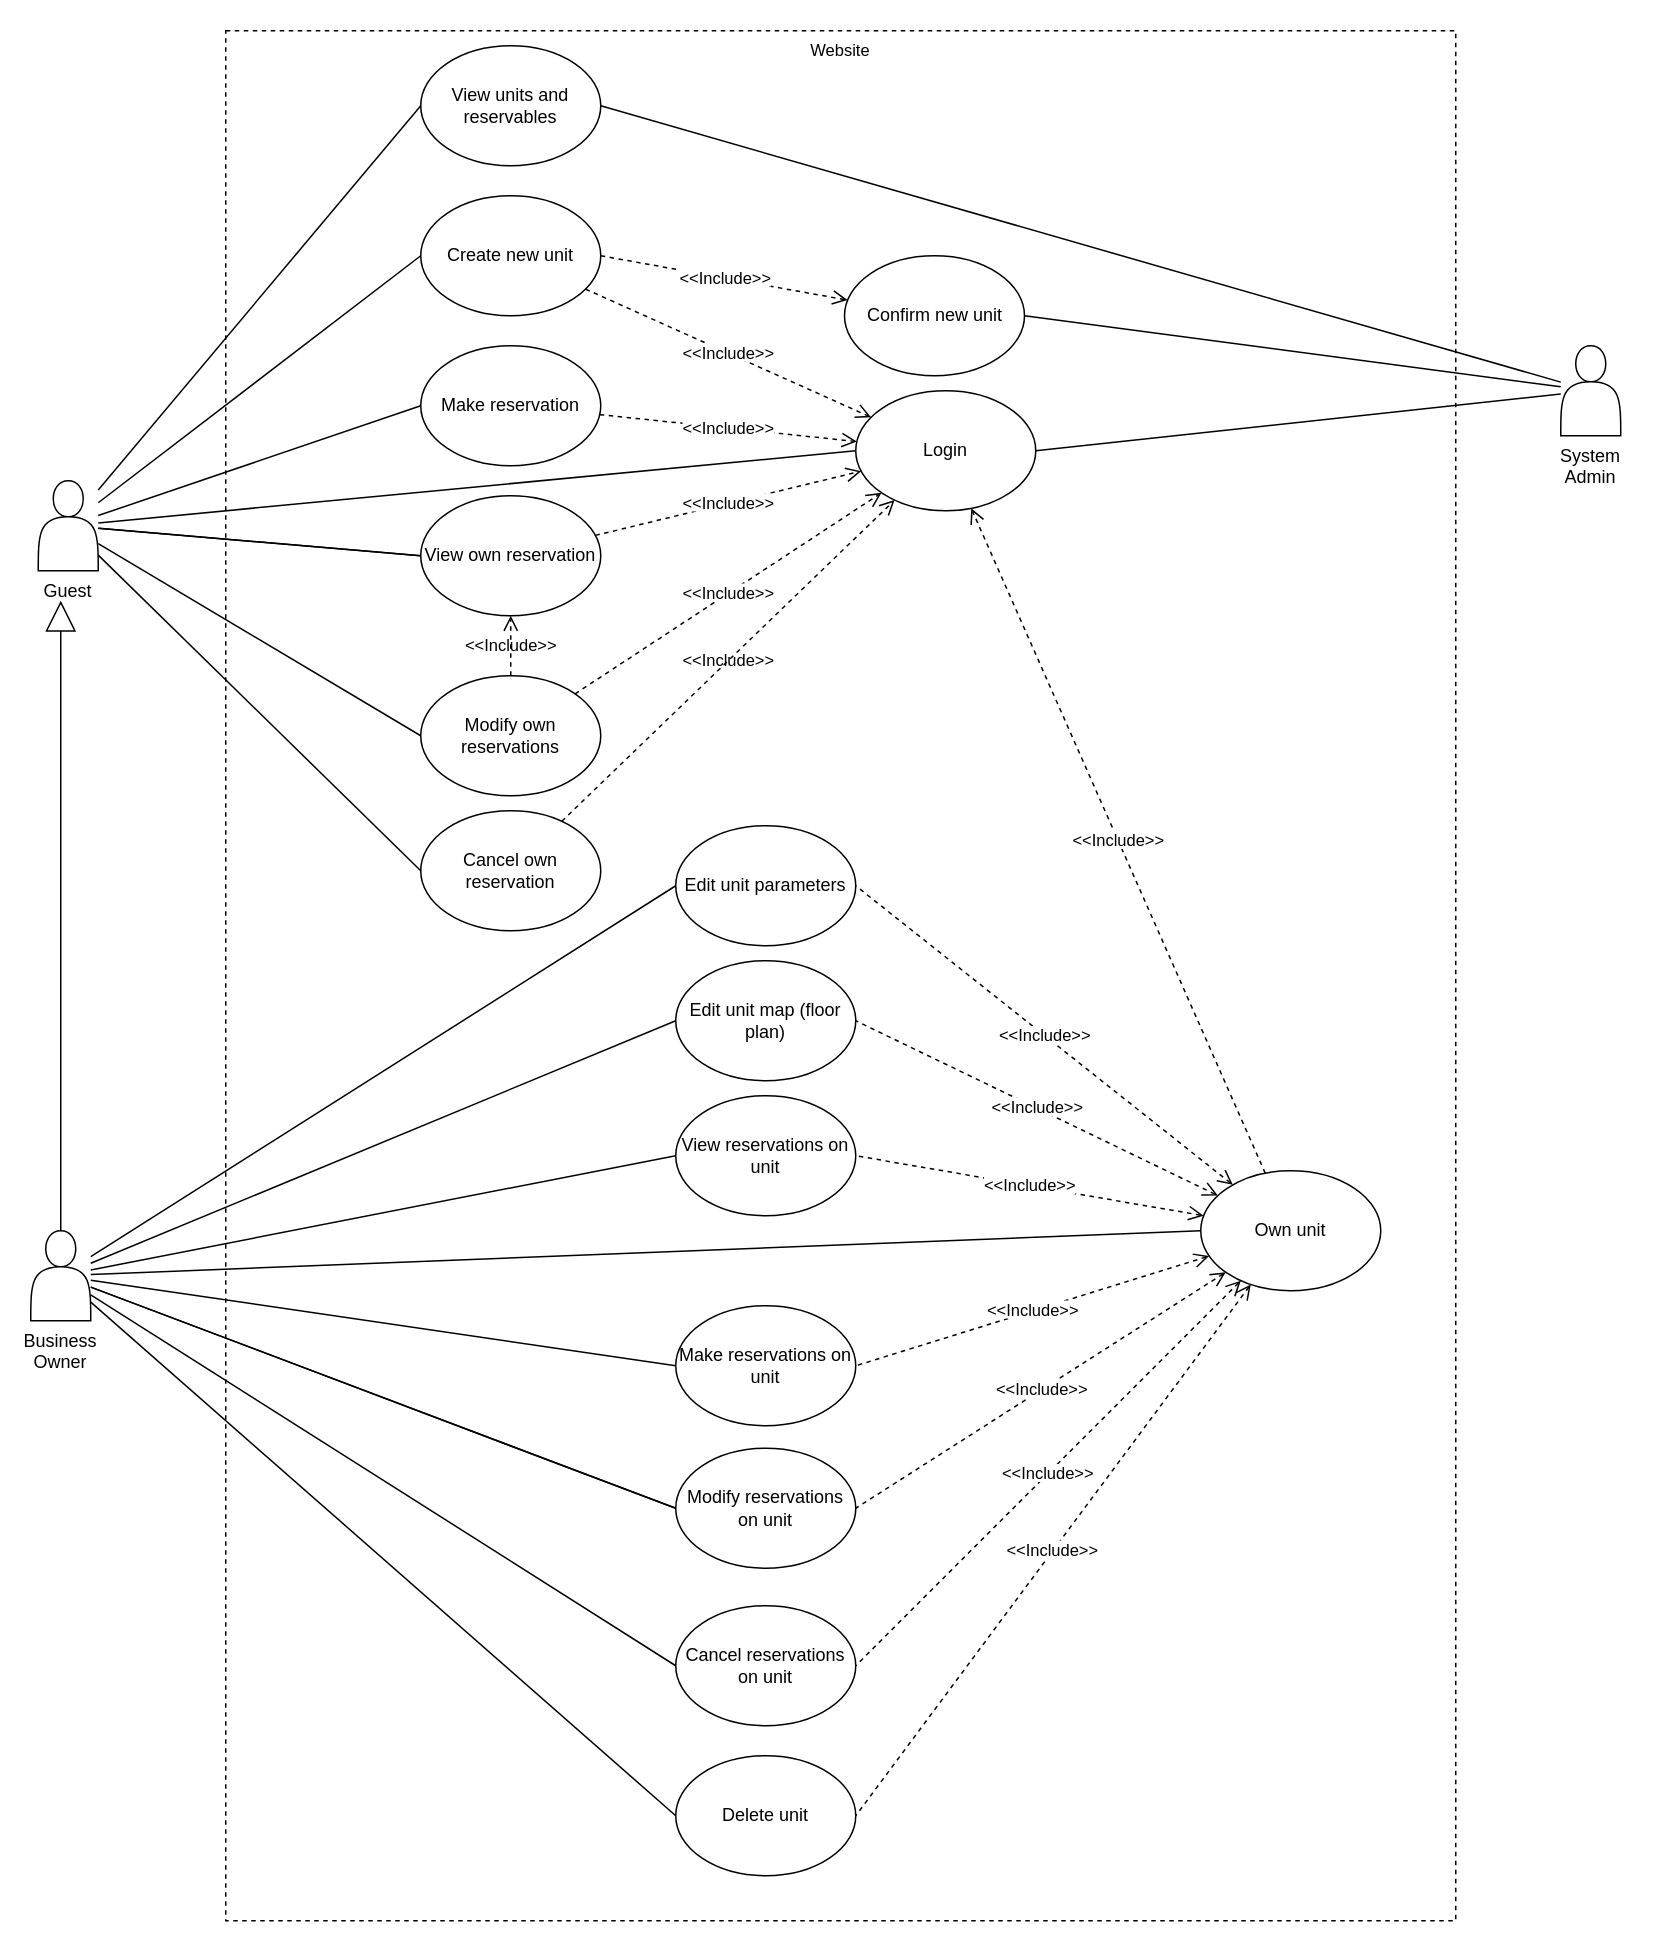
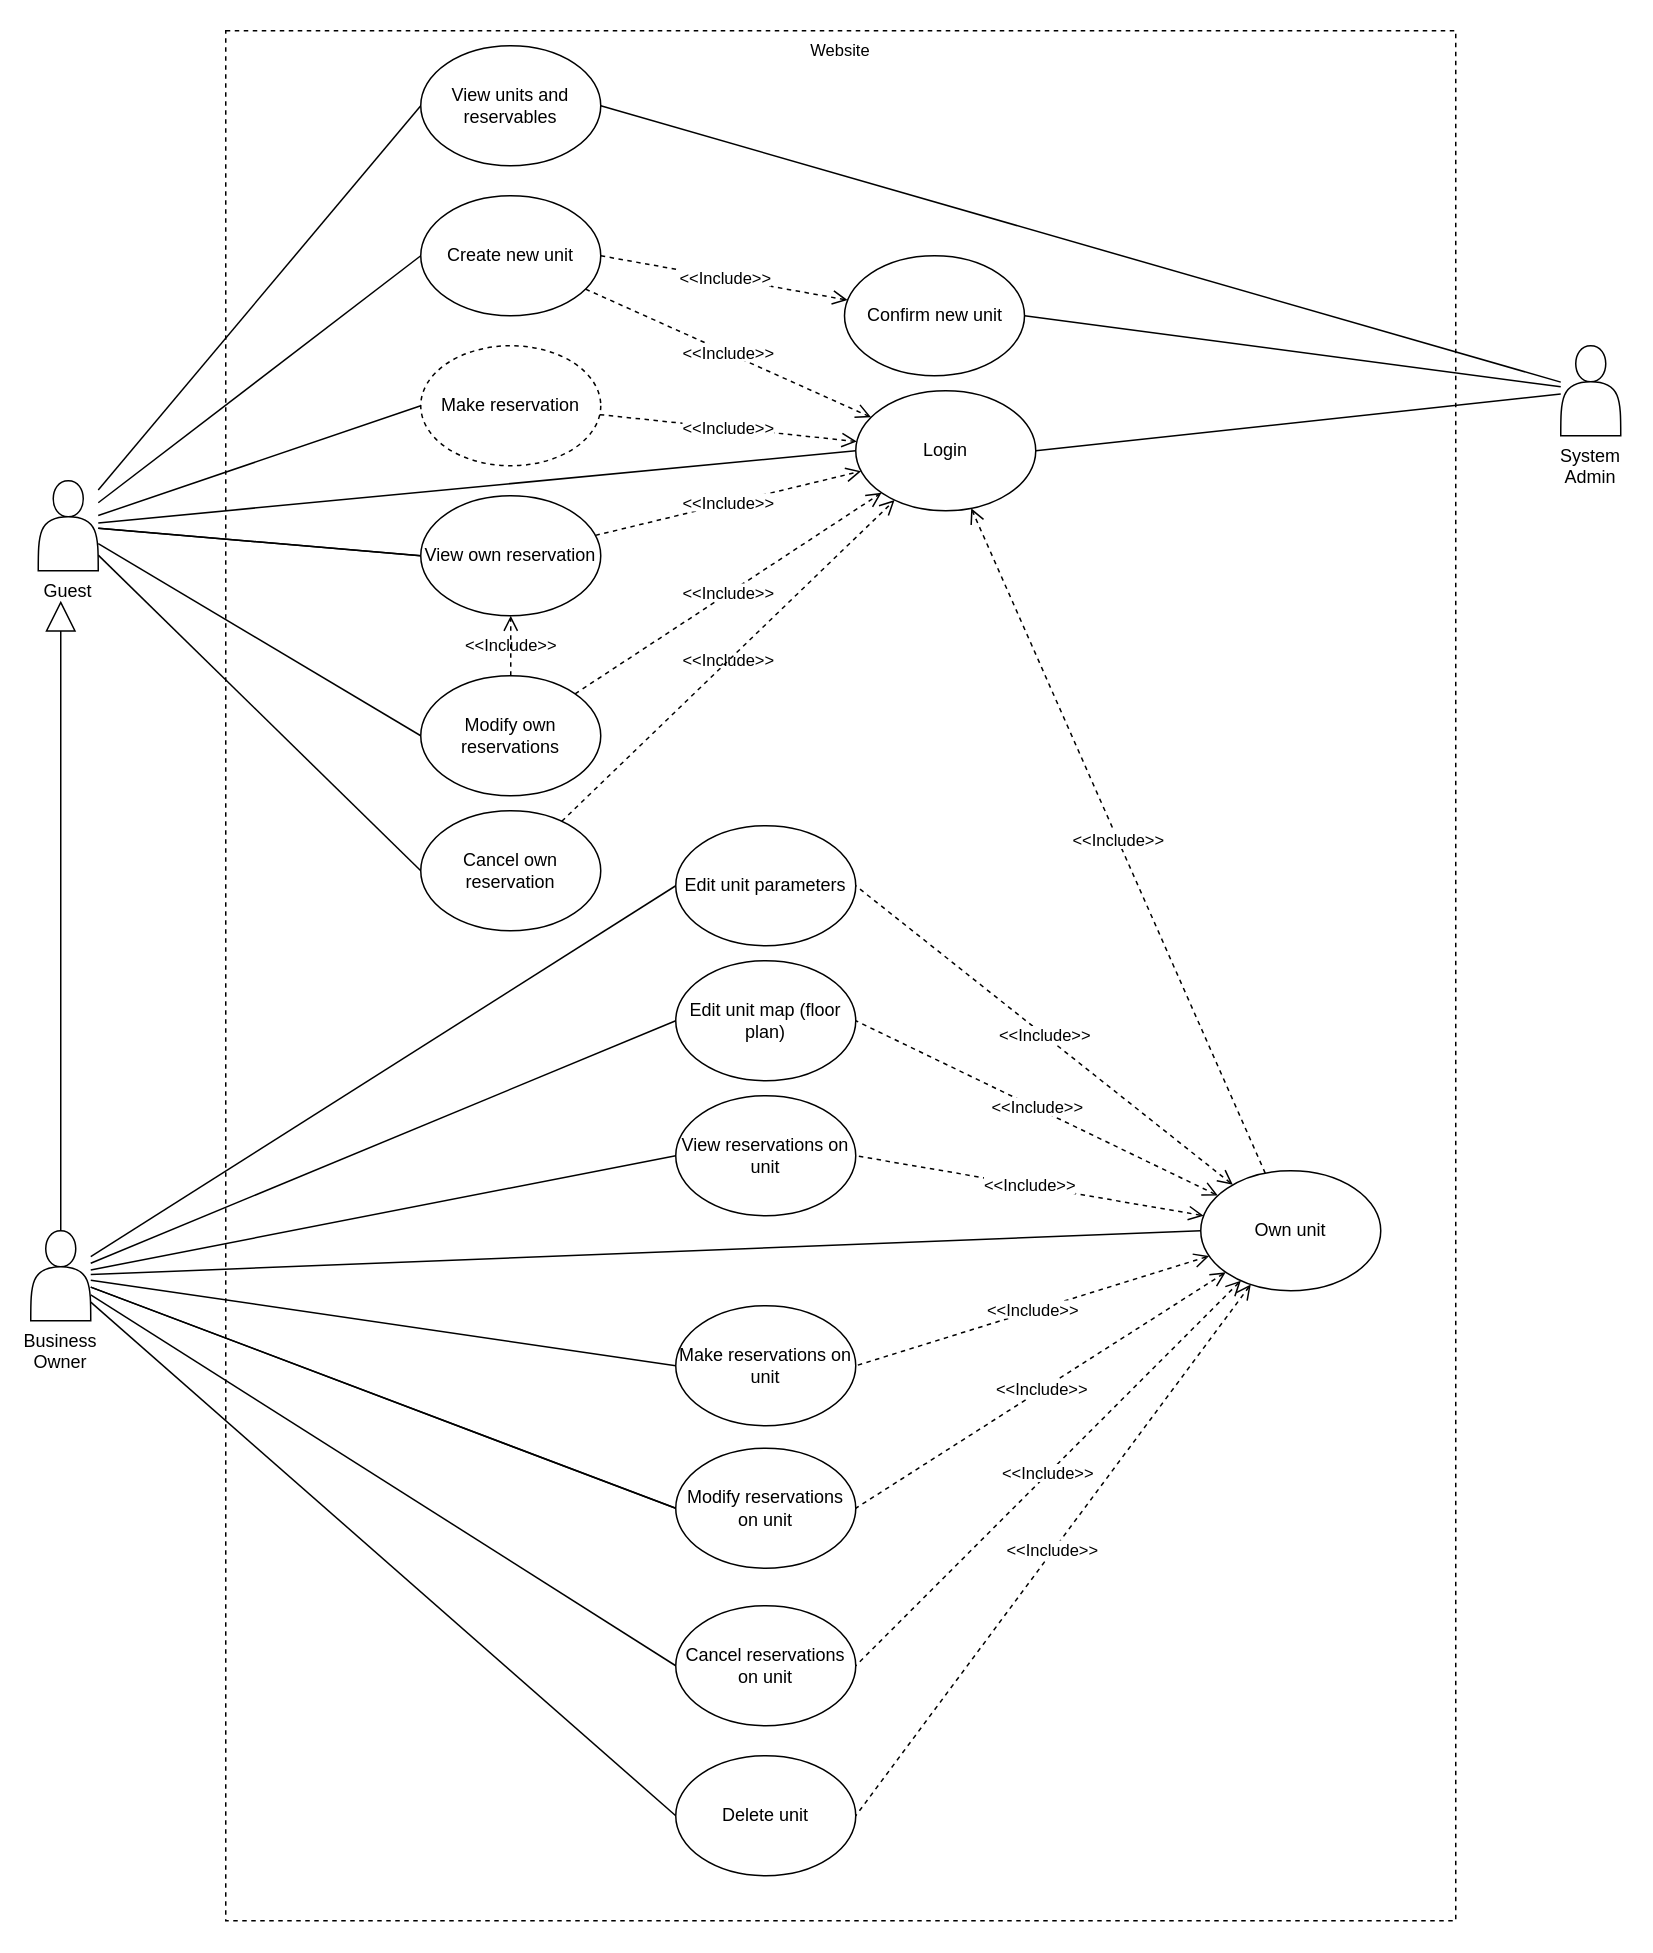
(511, 406) -> (511, 406)
